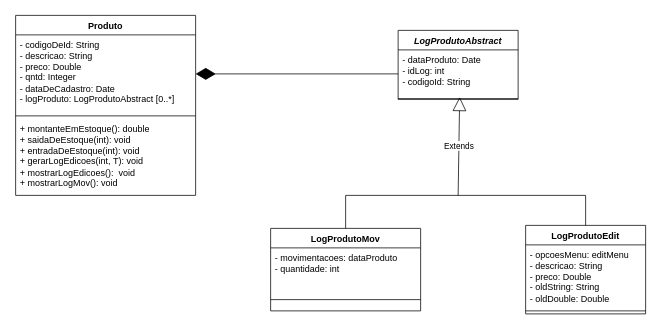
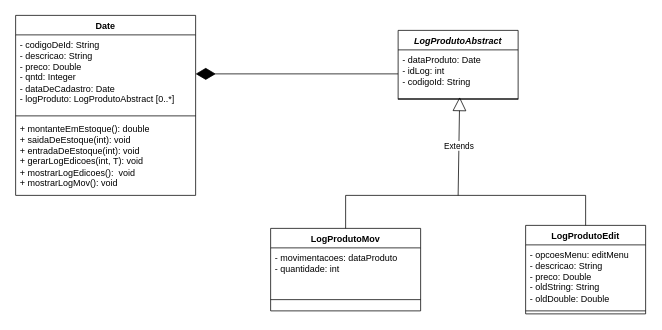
(105, 26) -> (105, 26)
